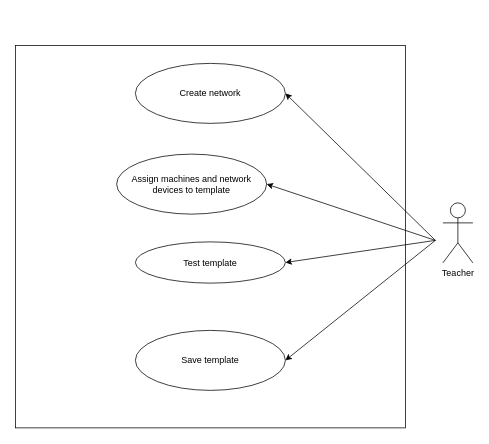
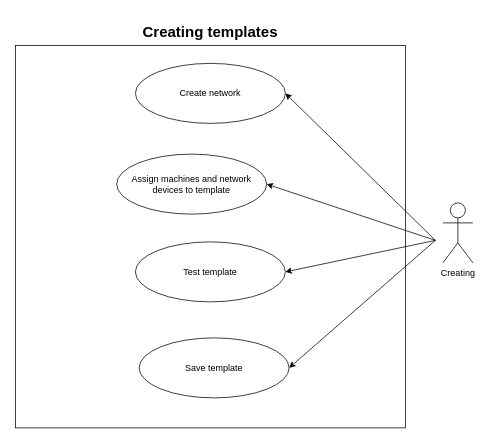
none -> (210, 30)
(210, 263) -> (210, 272)
(458, 274) -> (458, 274)
(210, 360) -> (214, 368)
